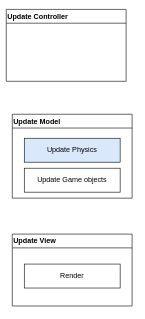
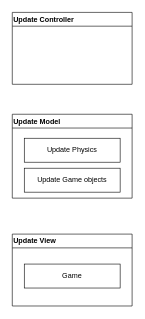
(66, 45) -> (72, 48)
(72, 150) -> (72, 150)
(72, 276) -> (72, 276)
